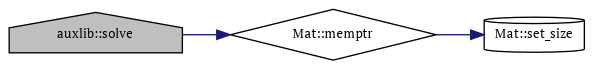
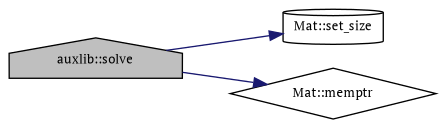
(453, 35) -> (218, 43)
